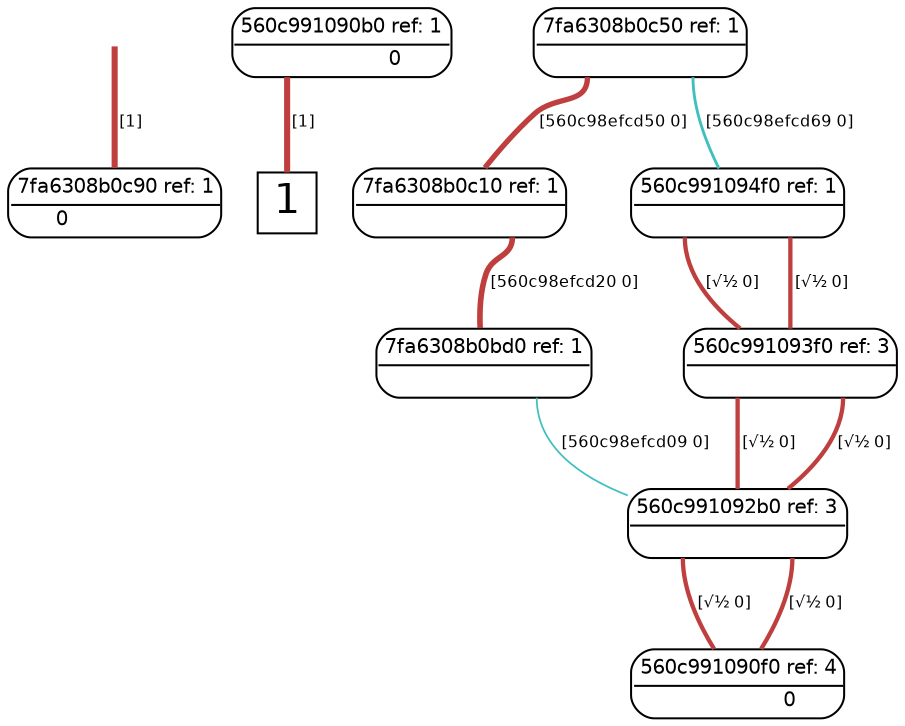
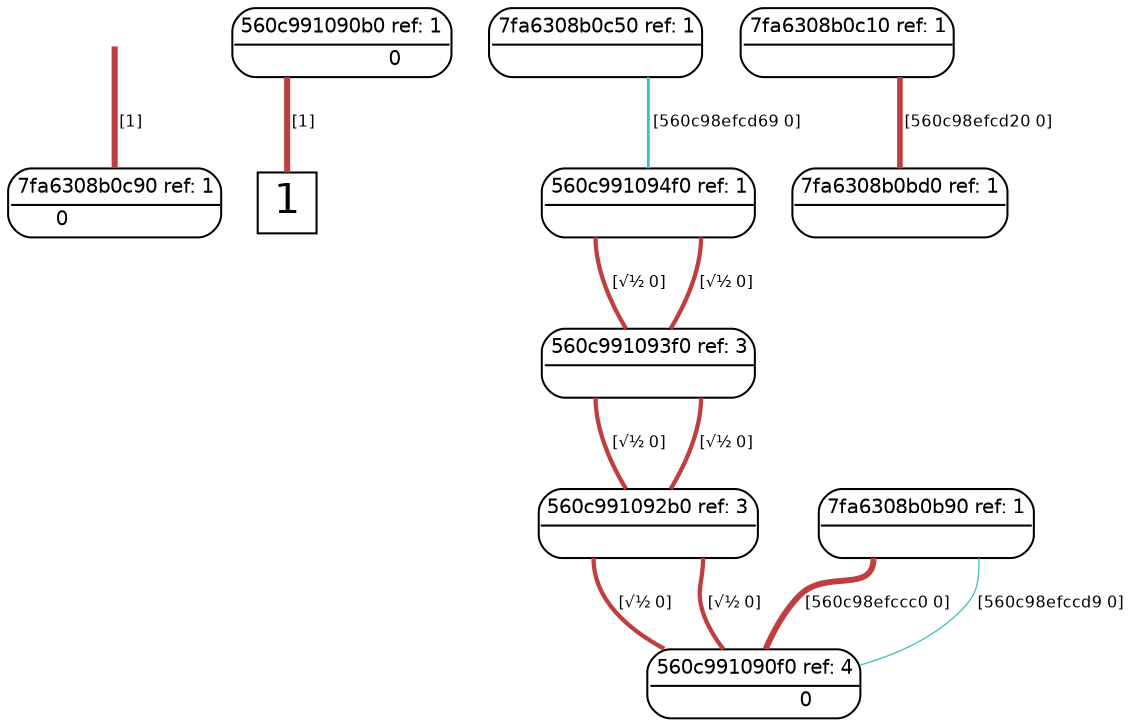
(533, 115) -> none
(567, 460) -> none
none -> (926, 524)
